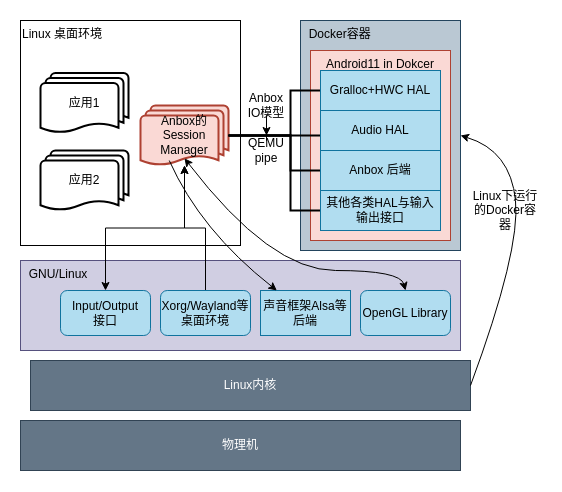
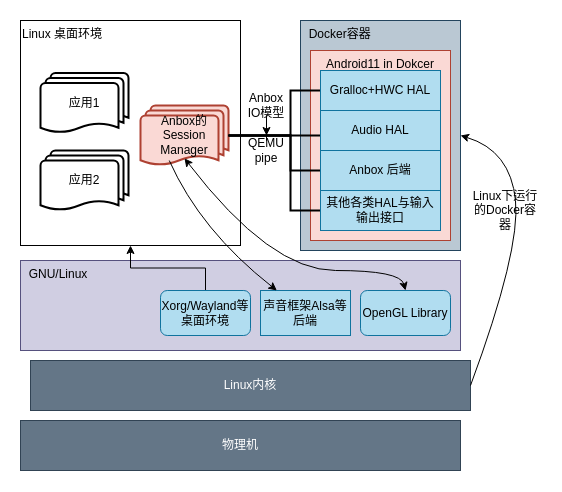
(117, 228) -> none
(206, 239) -> (131, 261)
(106, 313) -> none
